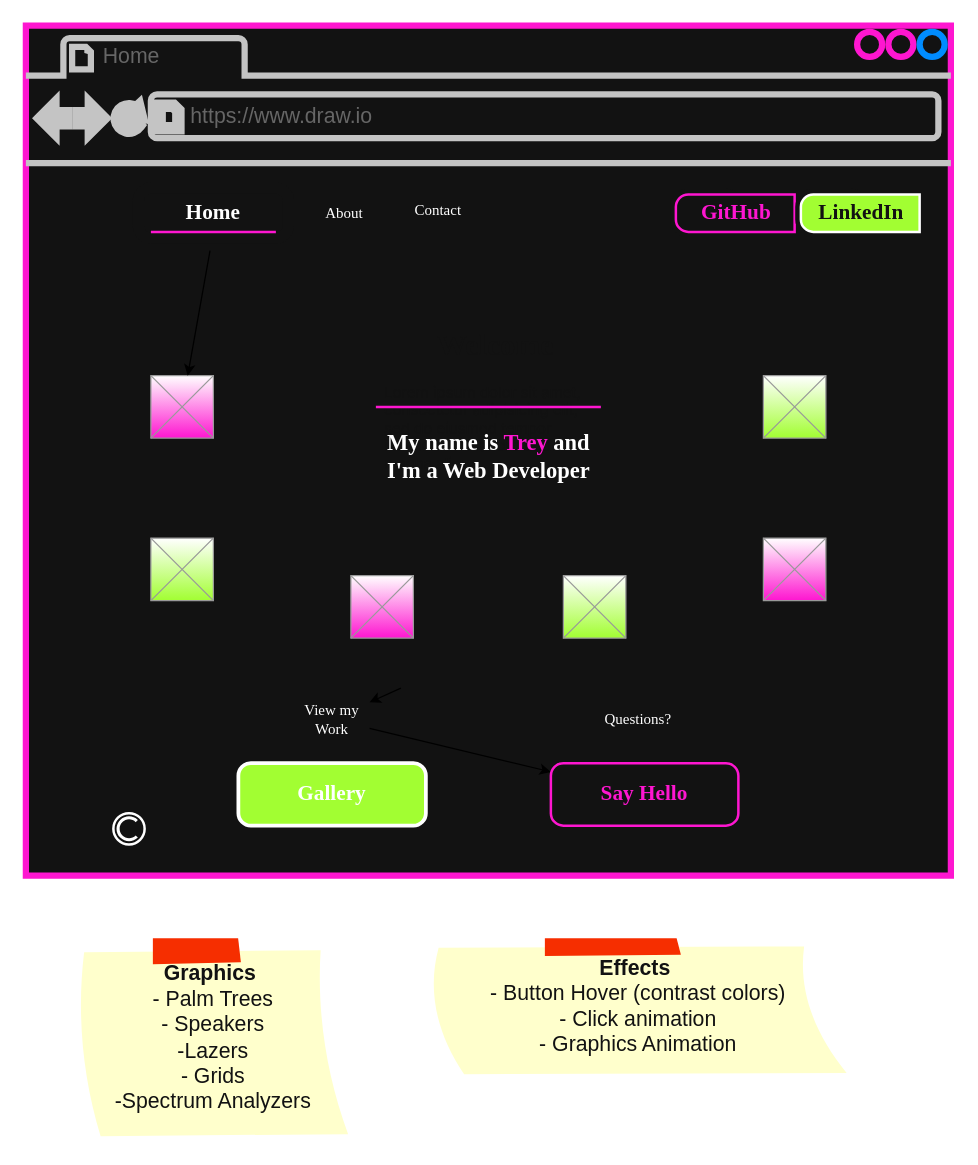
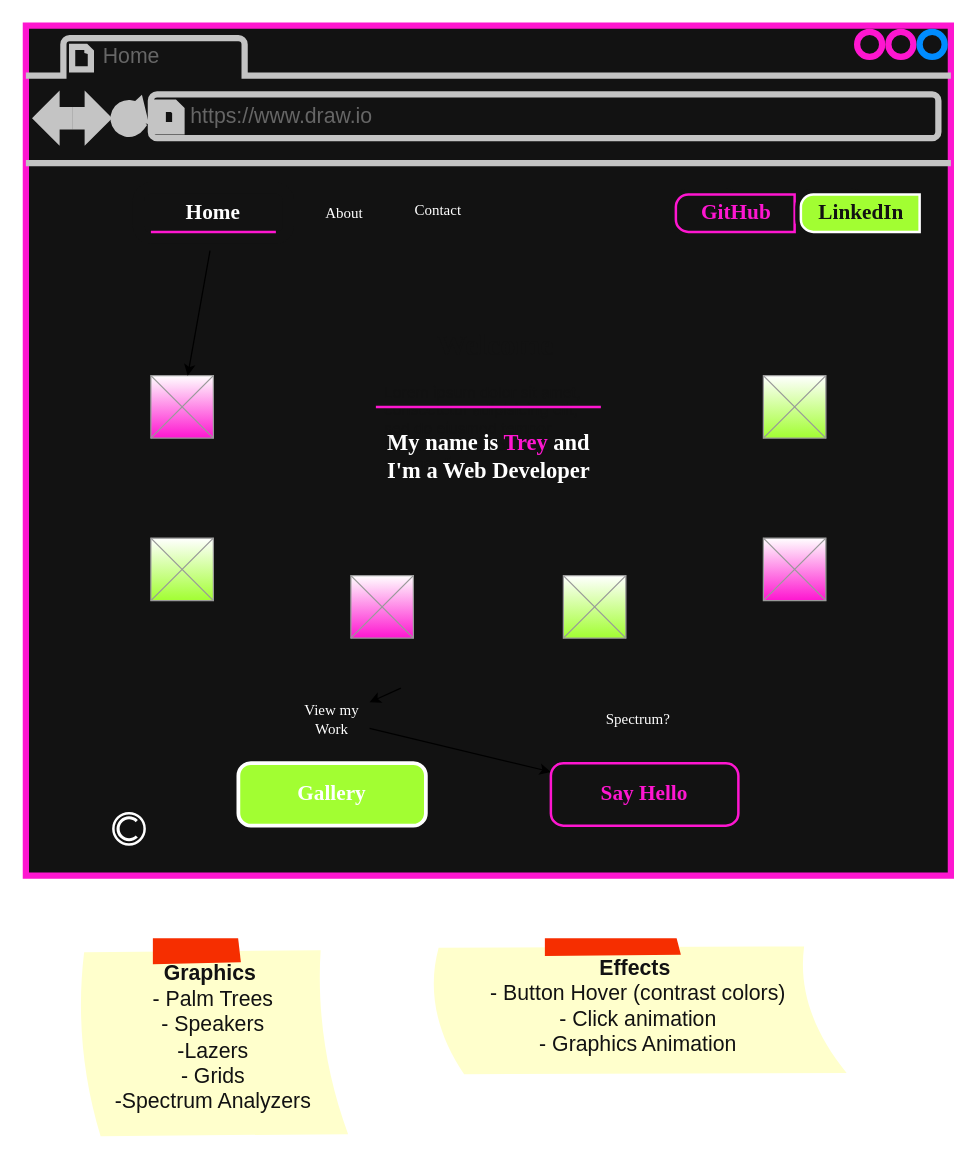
(638, 719) -> (638, 719)
